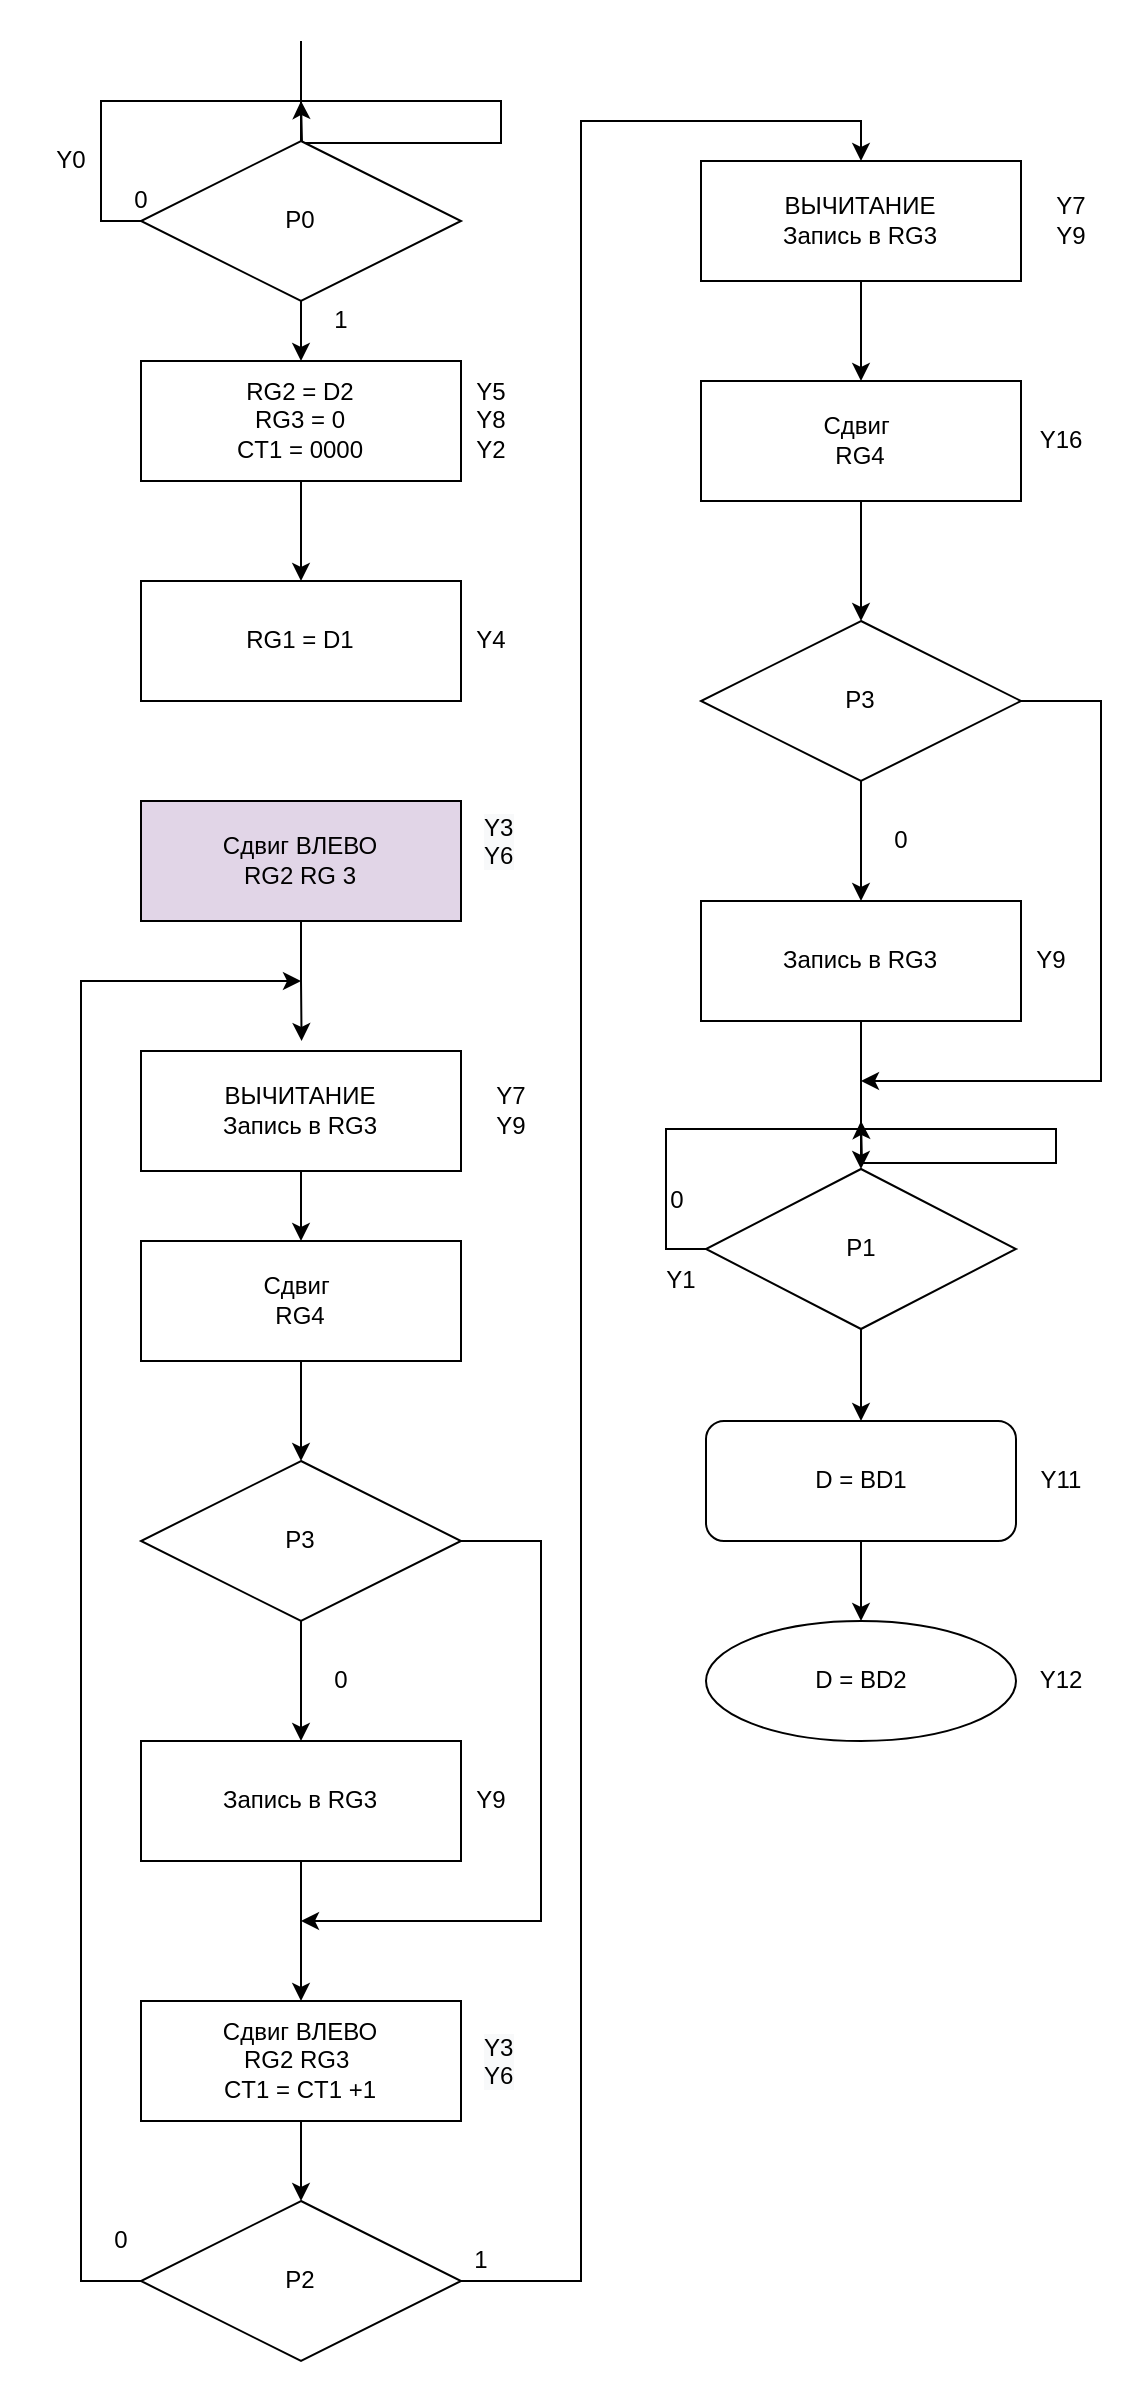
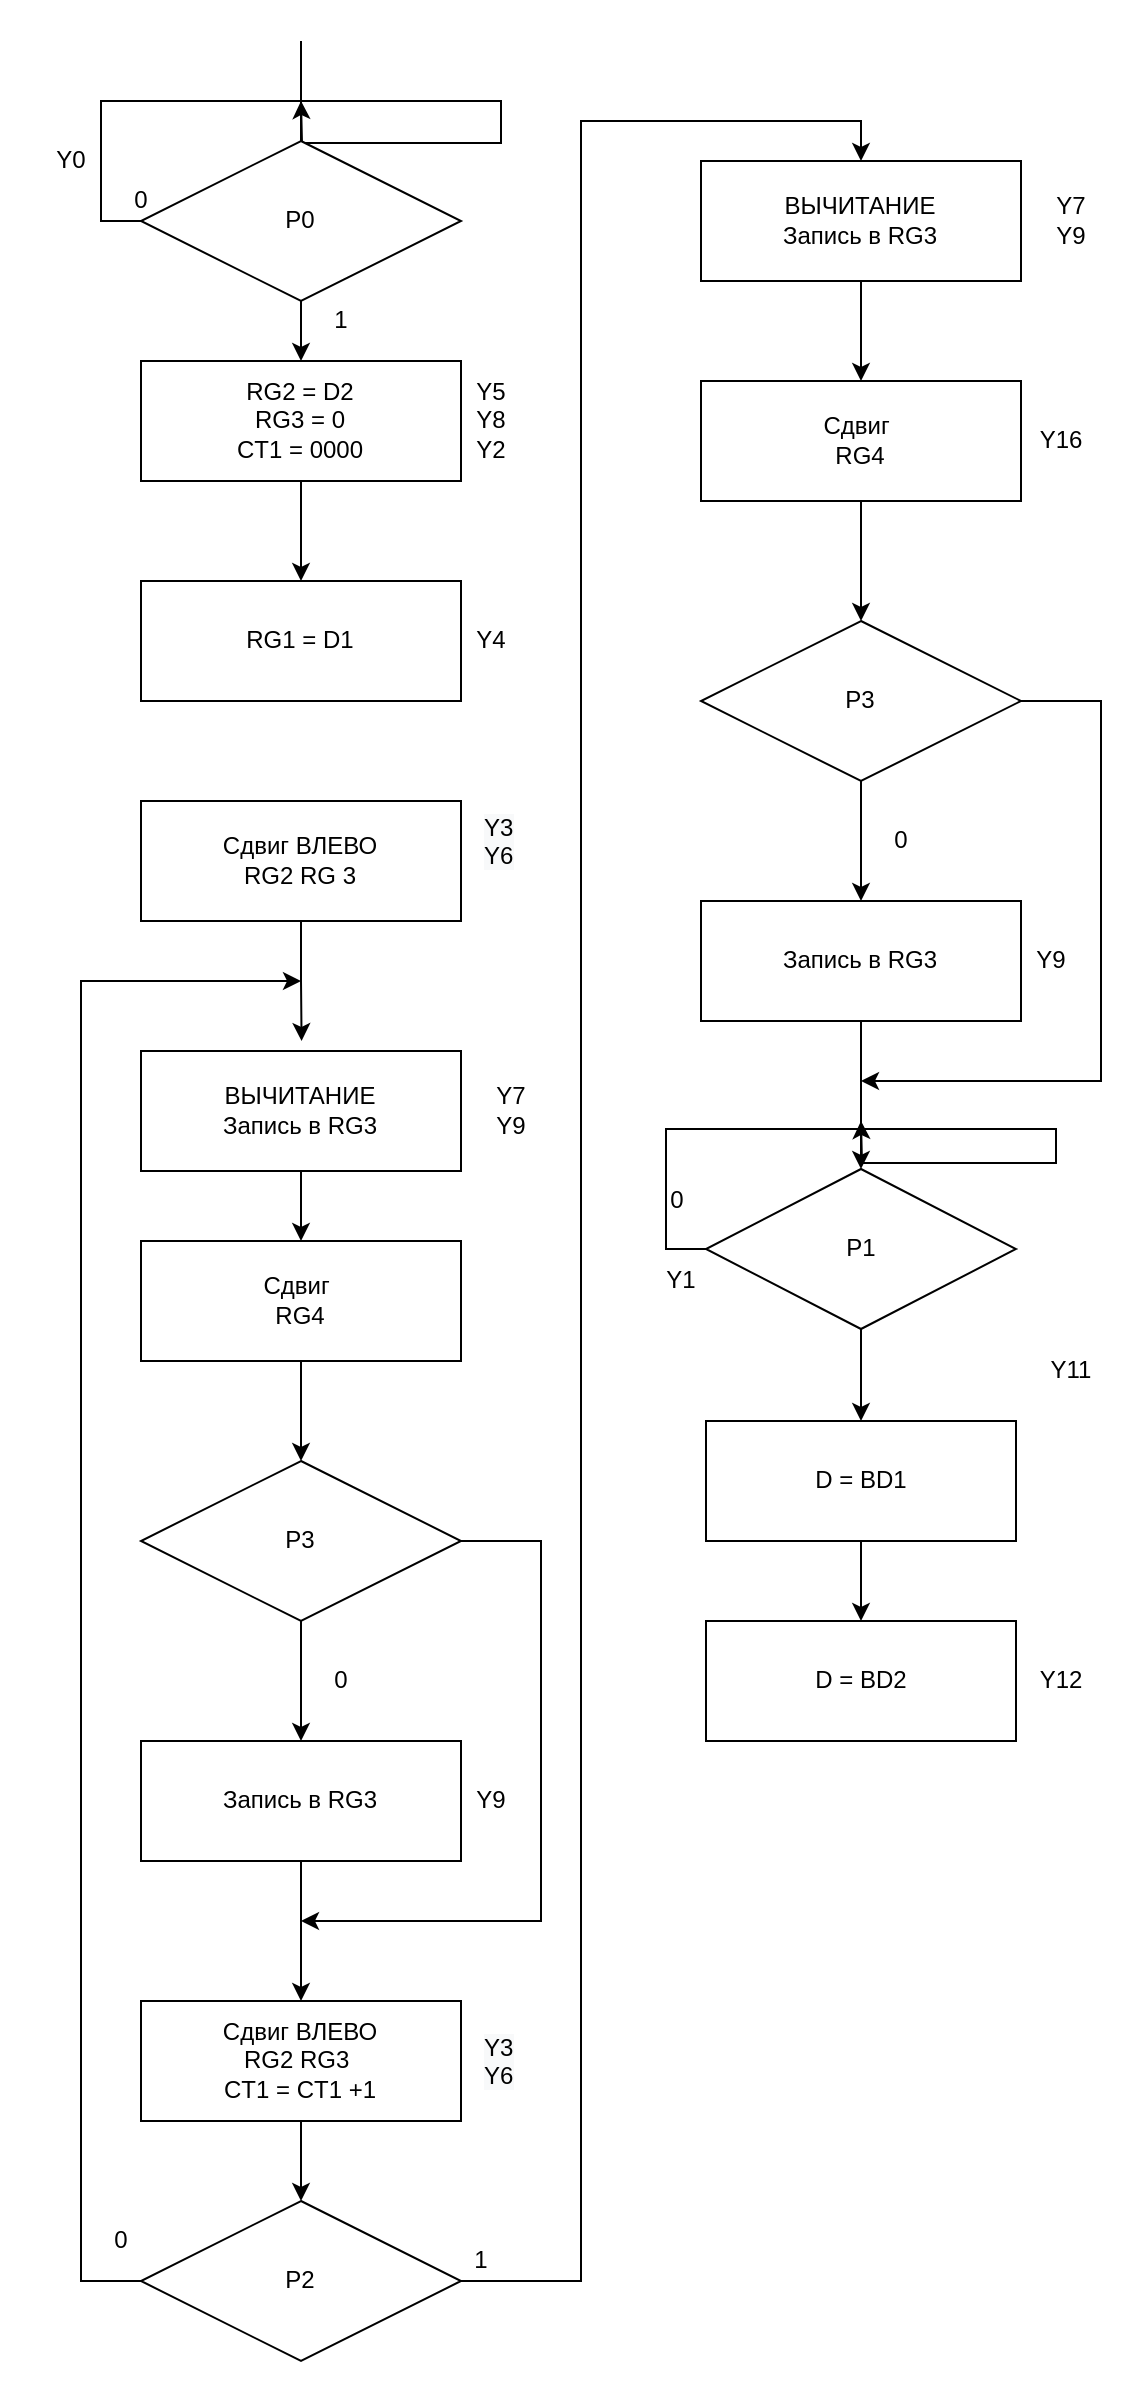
(301, 861) -> (301, 861)
(861, 1481) -> (861, 1481)
(1061, 1481) -> (1071, 1371)
(861, 1681) -> (861, 1681)
